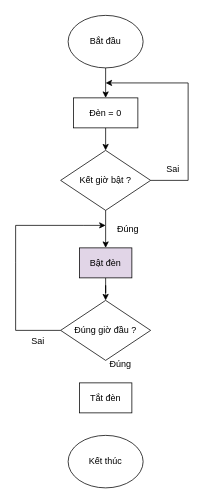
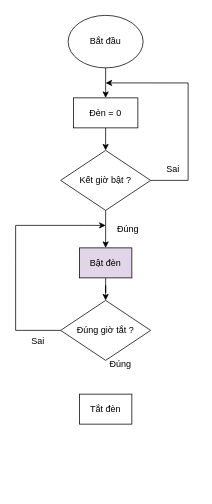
(105, 330) -> (105, 330)
(105, 398) -> (105, 409)
(105, 462) -> none
